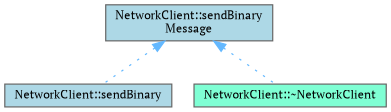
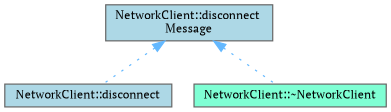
(189, 23) -> (189, 23)
(88, 96) -> (88, 96)
